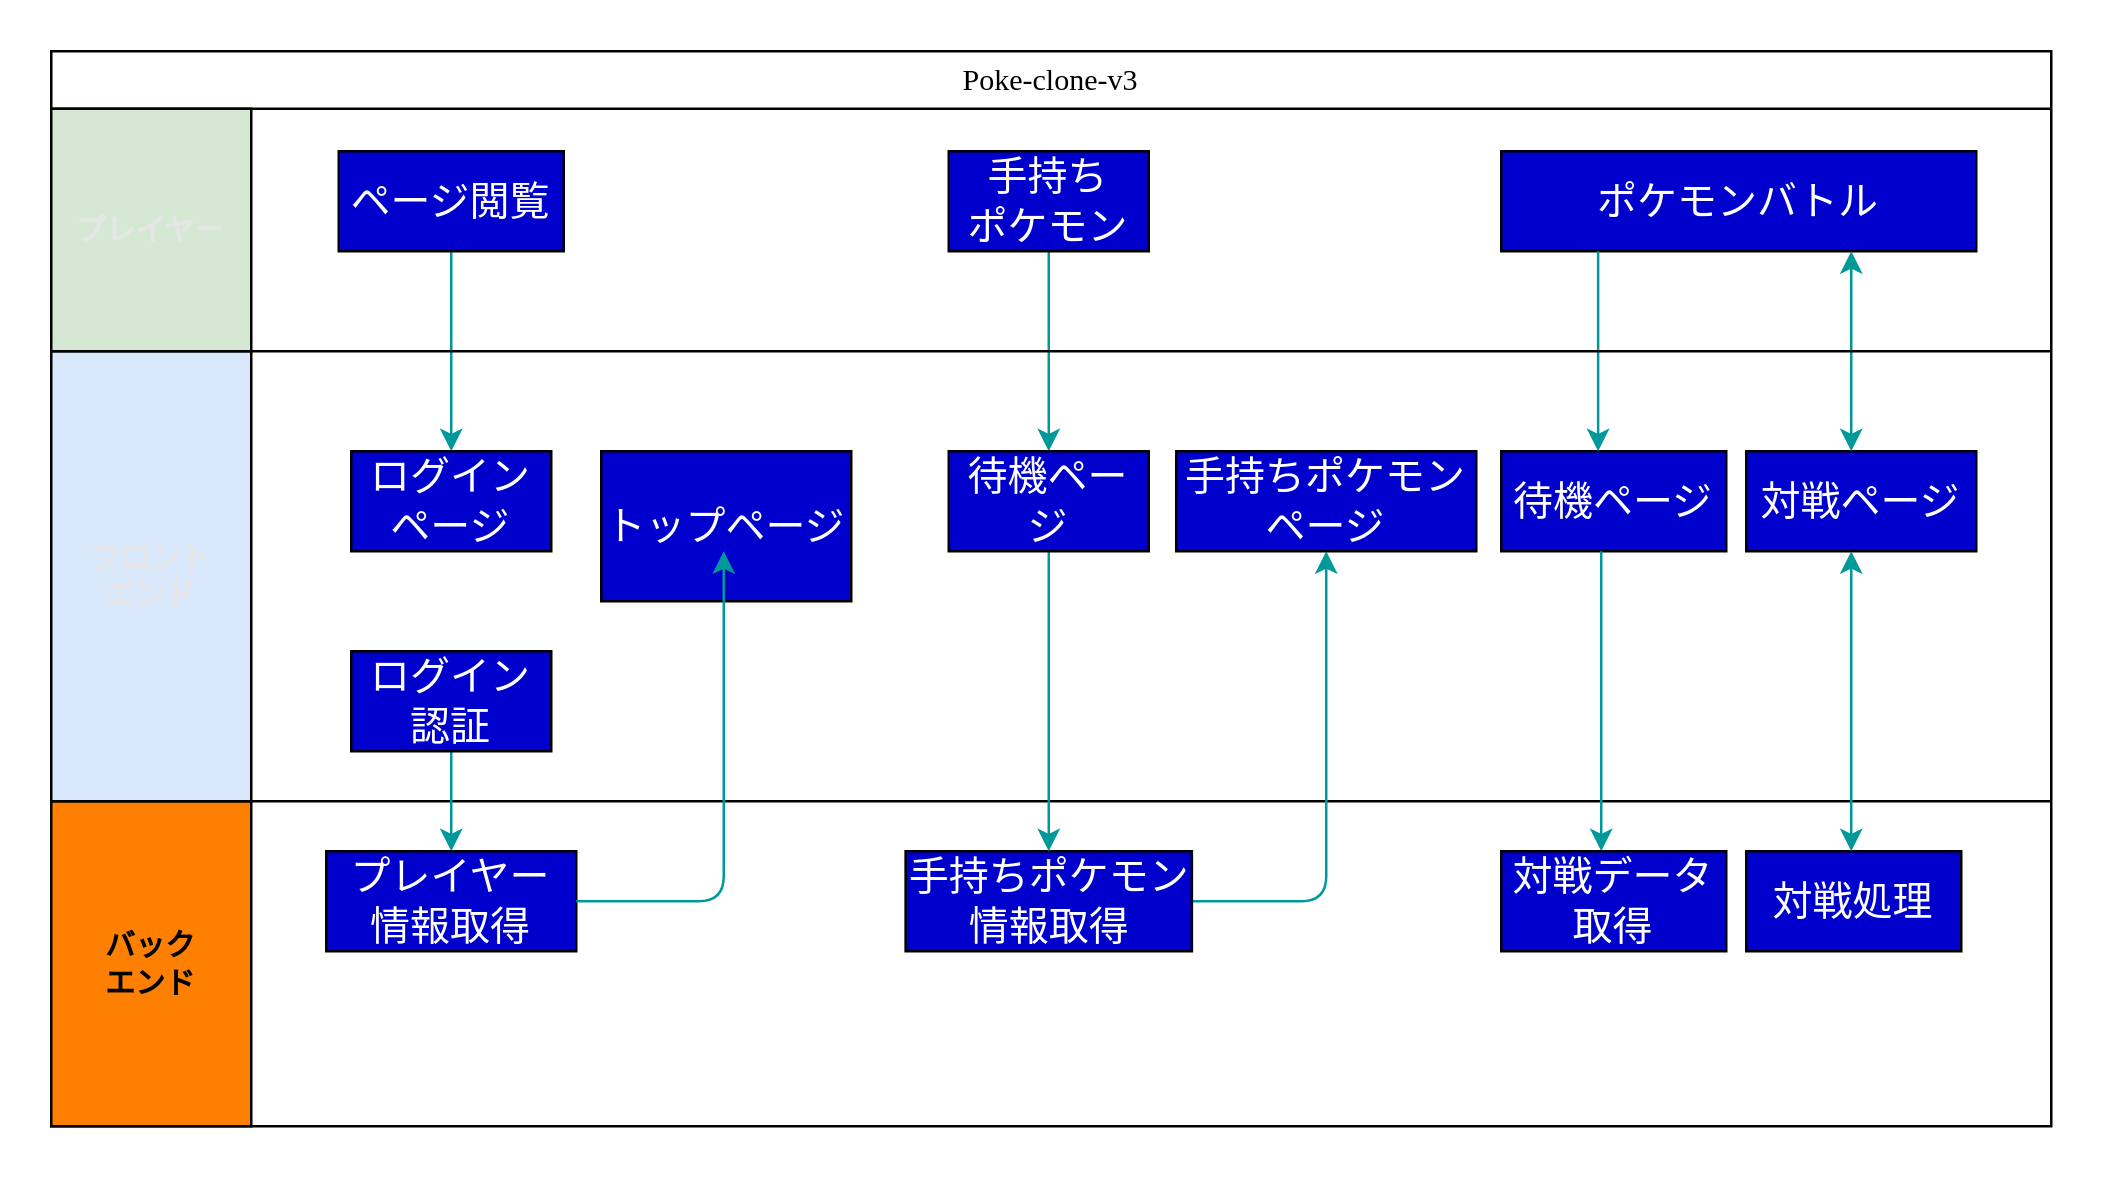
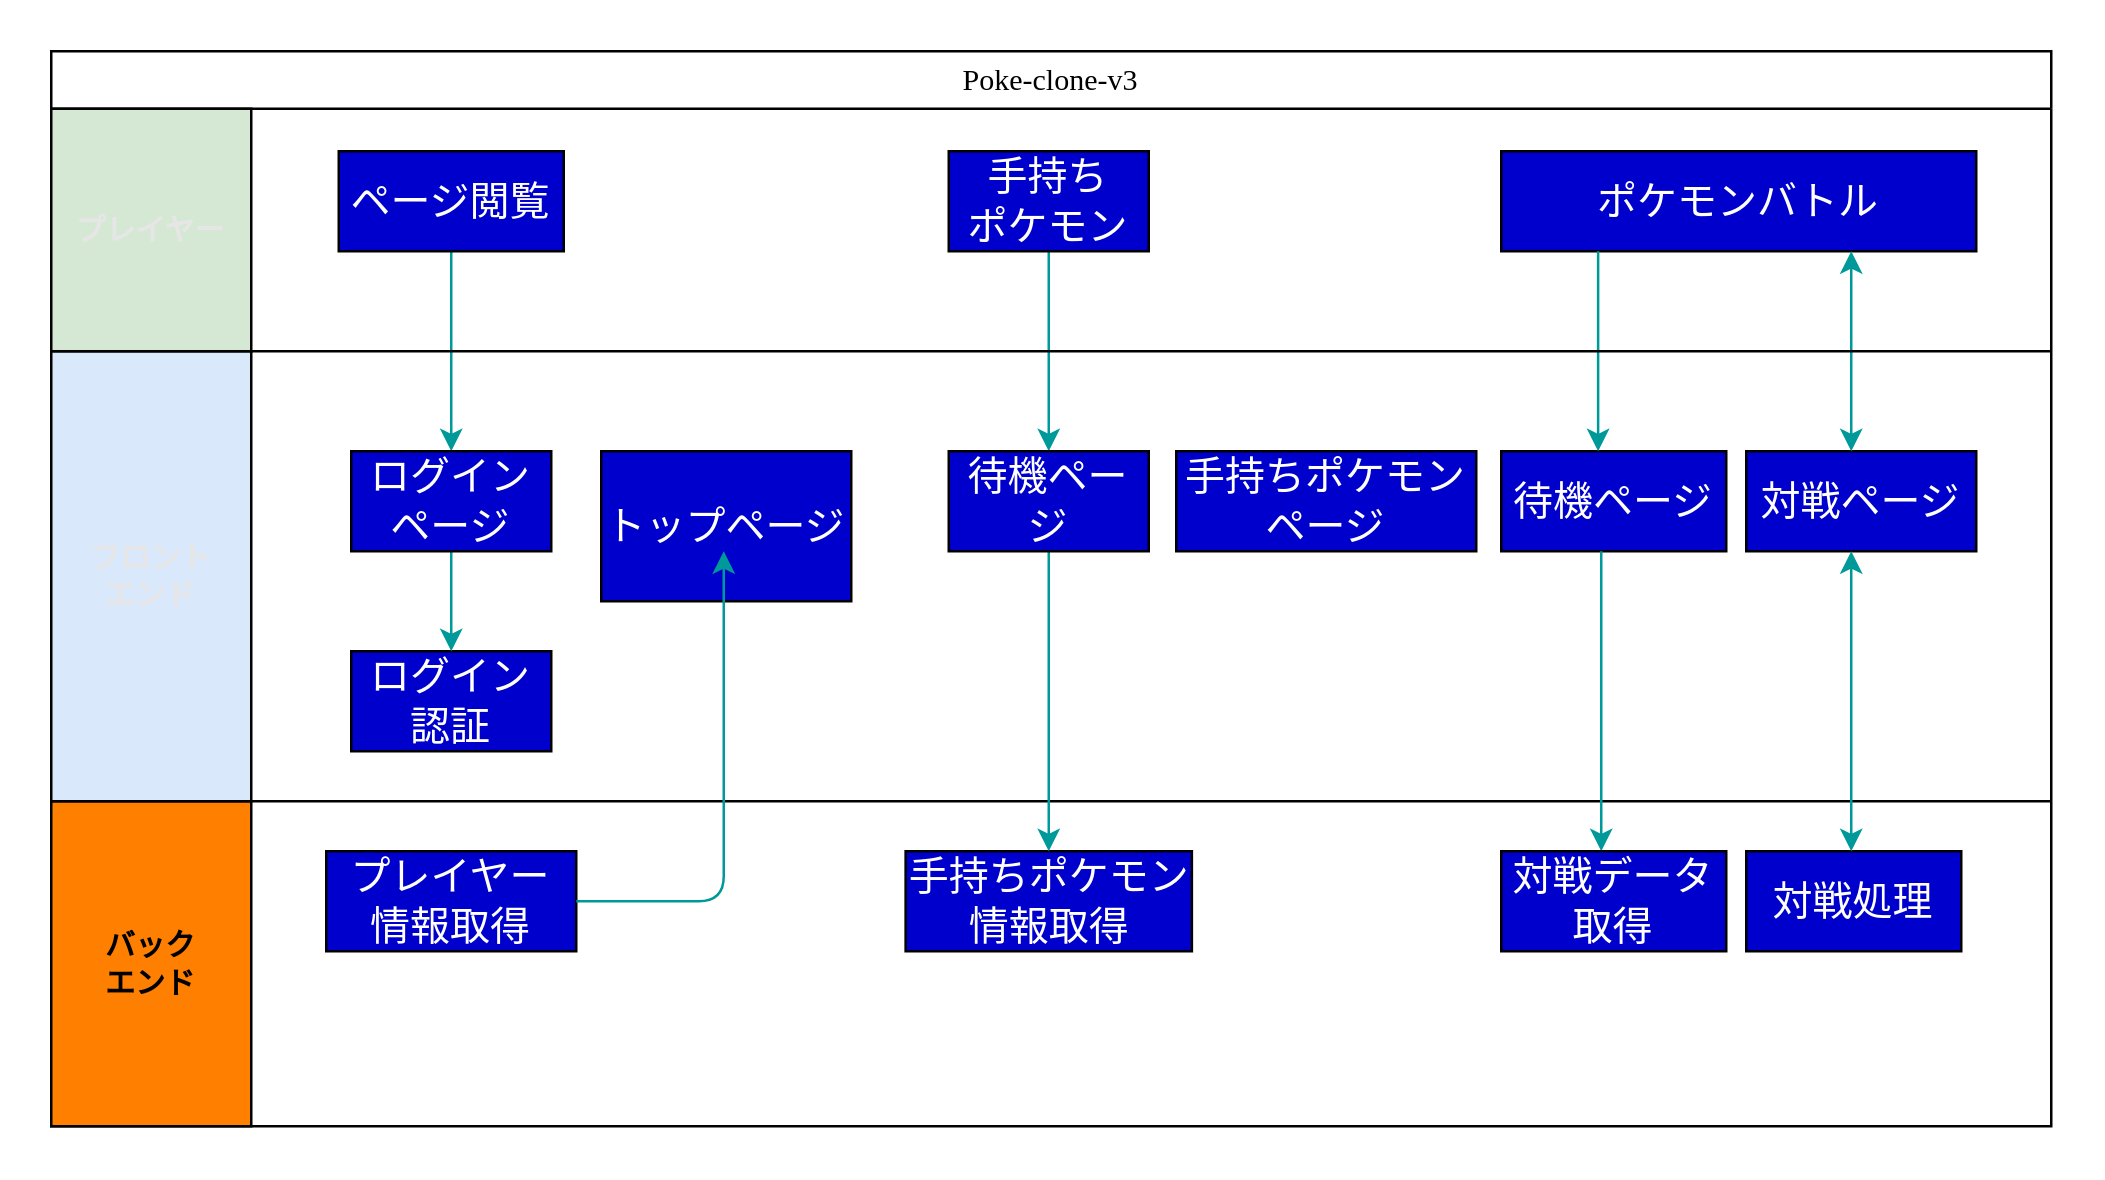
none -> (451, 593)
(1326, 682) -> none
(451, 774) -> none
